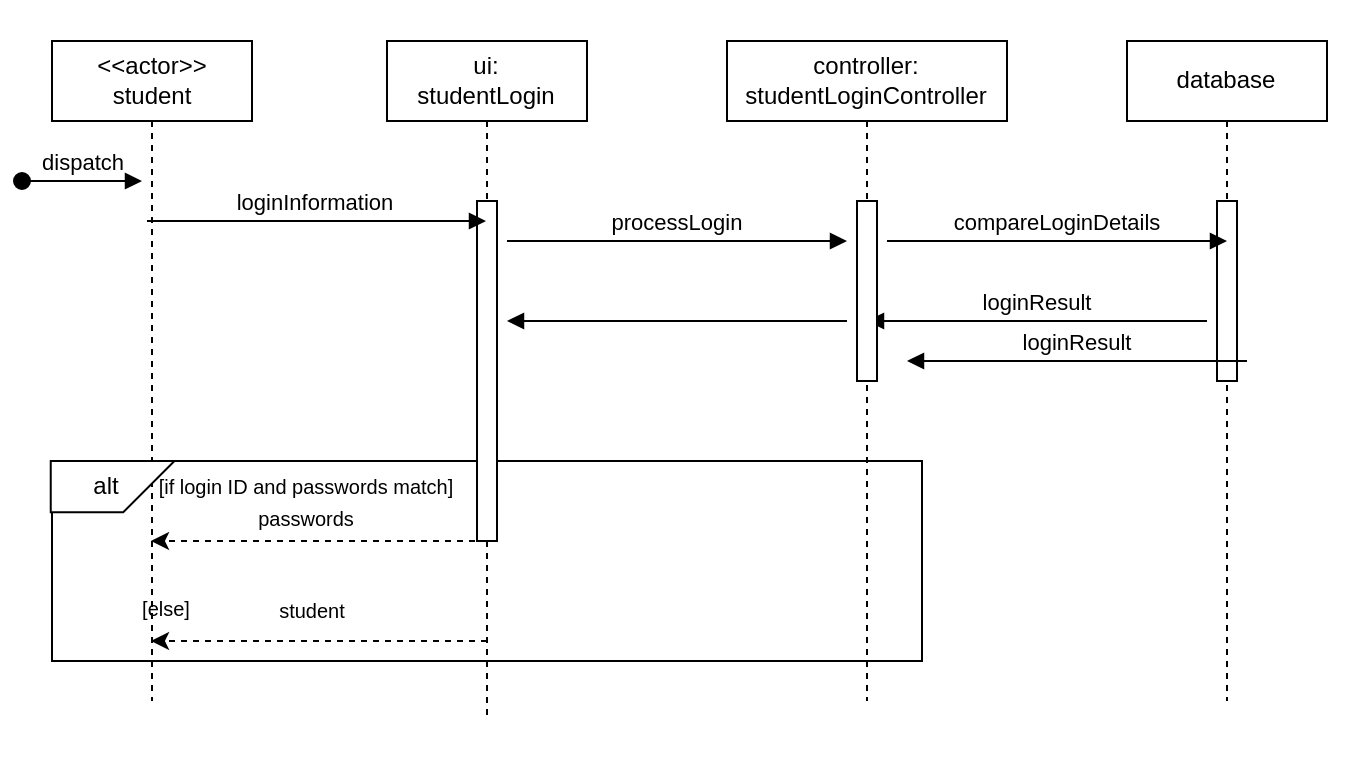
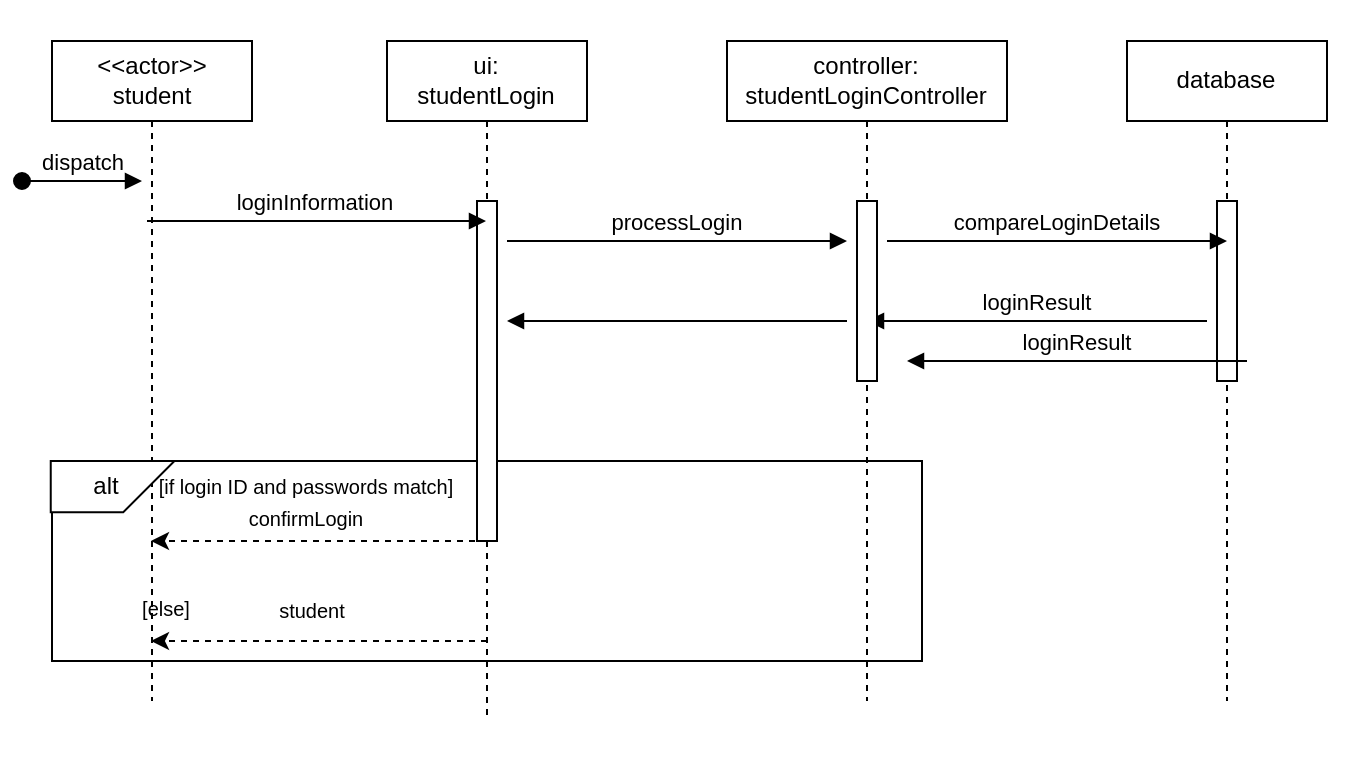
(307, 519) -> (307, 519)
